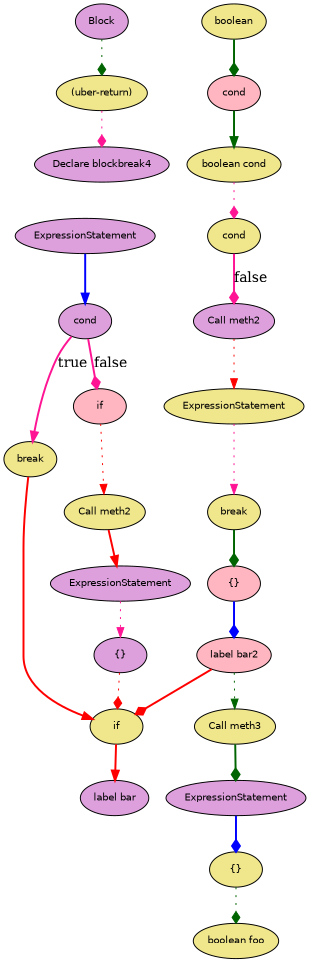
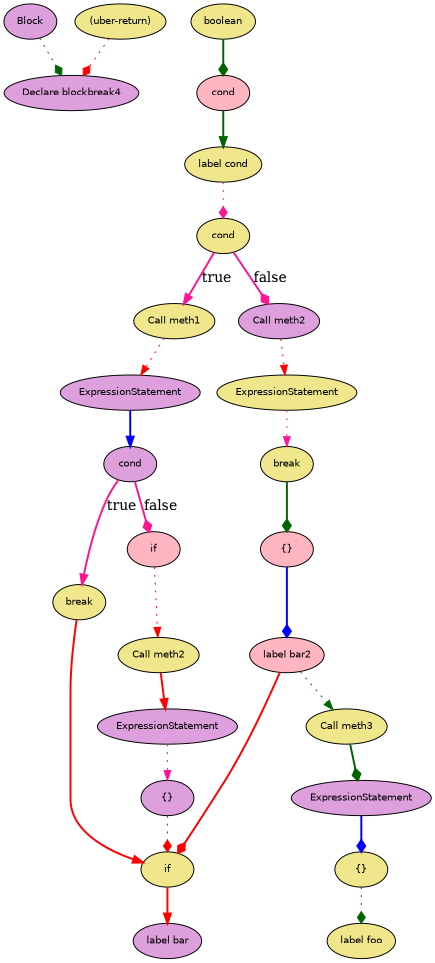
(102, 51) -> (48, 52)
(102, 123) -> (100, 52)
(234, 164) -> (223, 164)
none -> (174, 321)
(236, 941) -> (361, 941)
